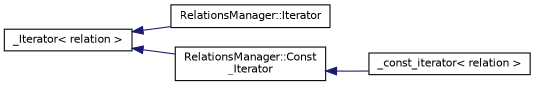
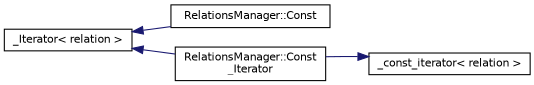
(250, 16) -> (250, 16)
(353, 71) -> (342, 57)
